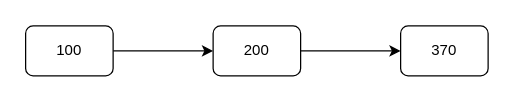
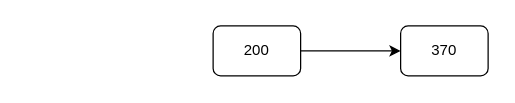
(69, 51) -> none
(159, 51) -> none
